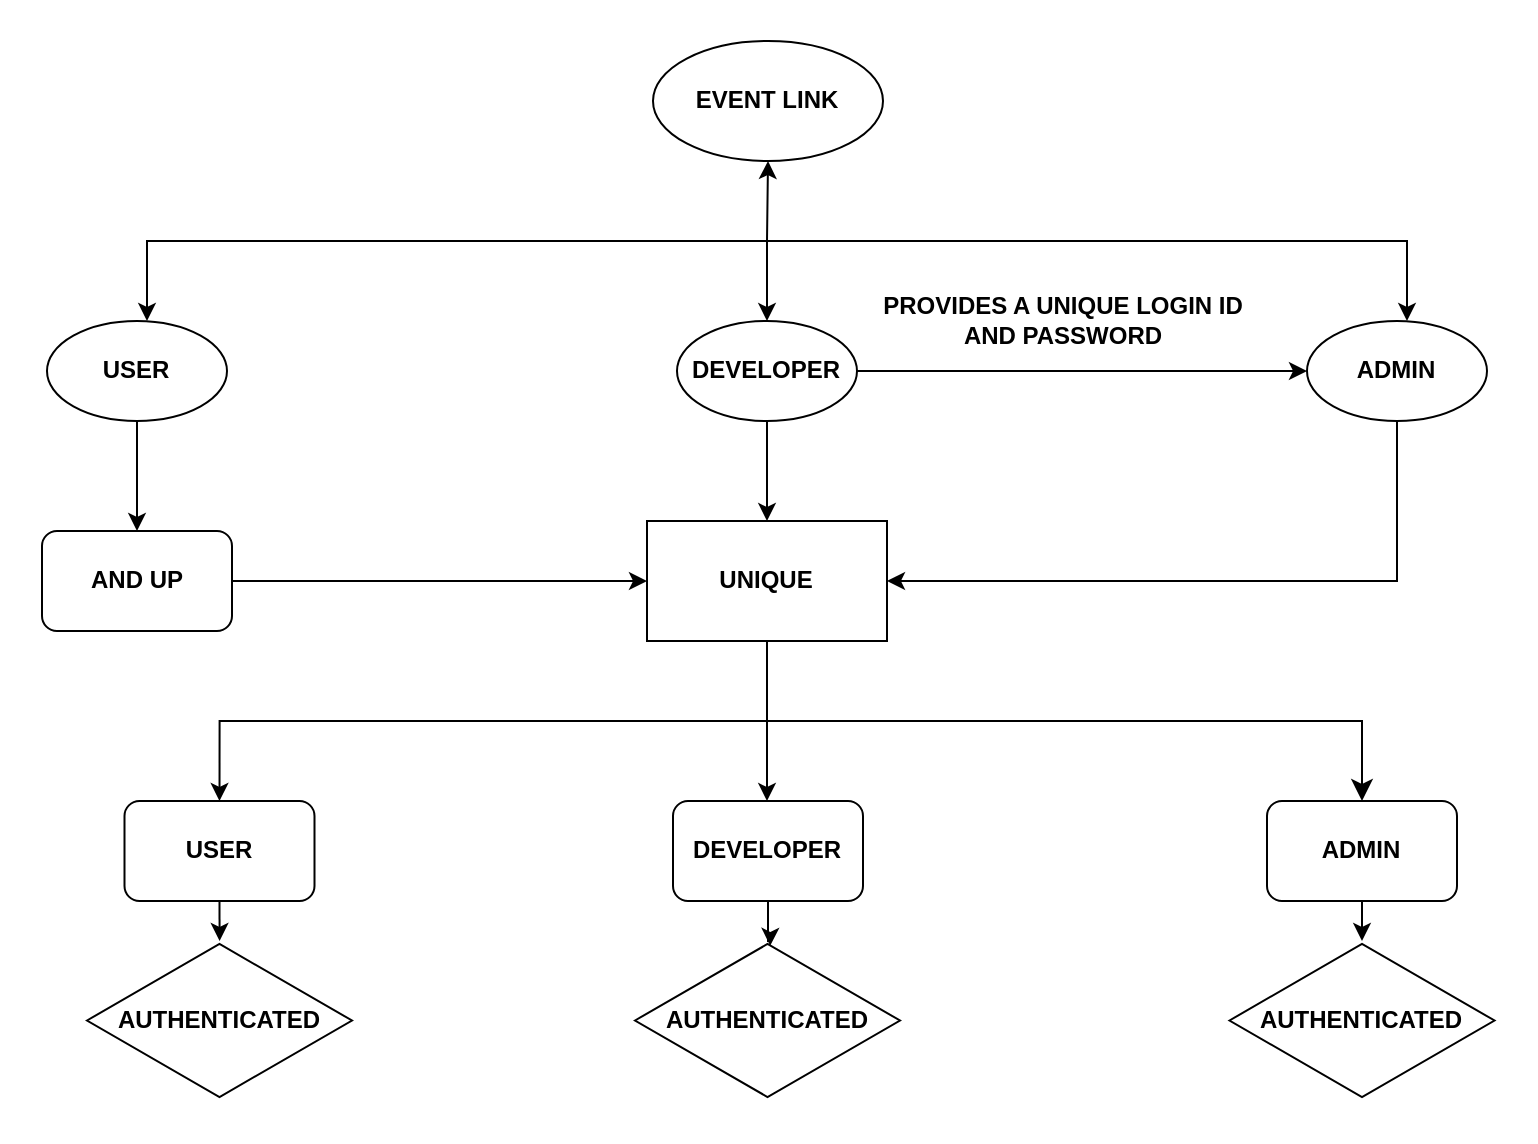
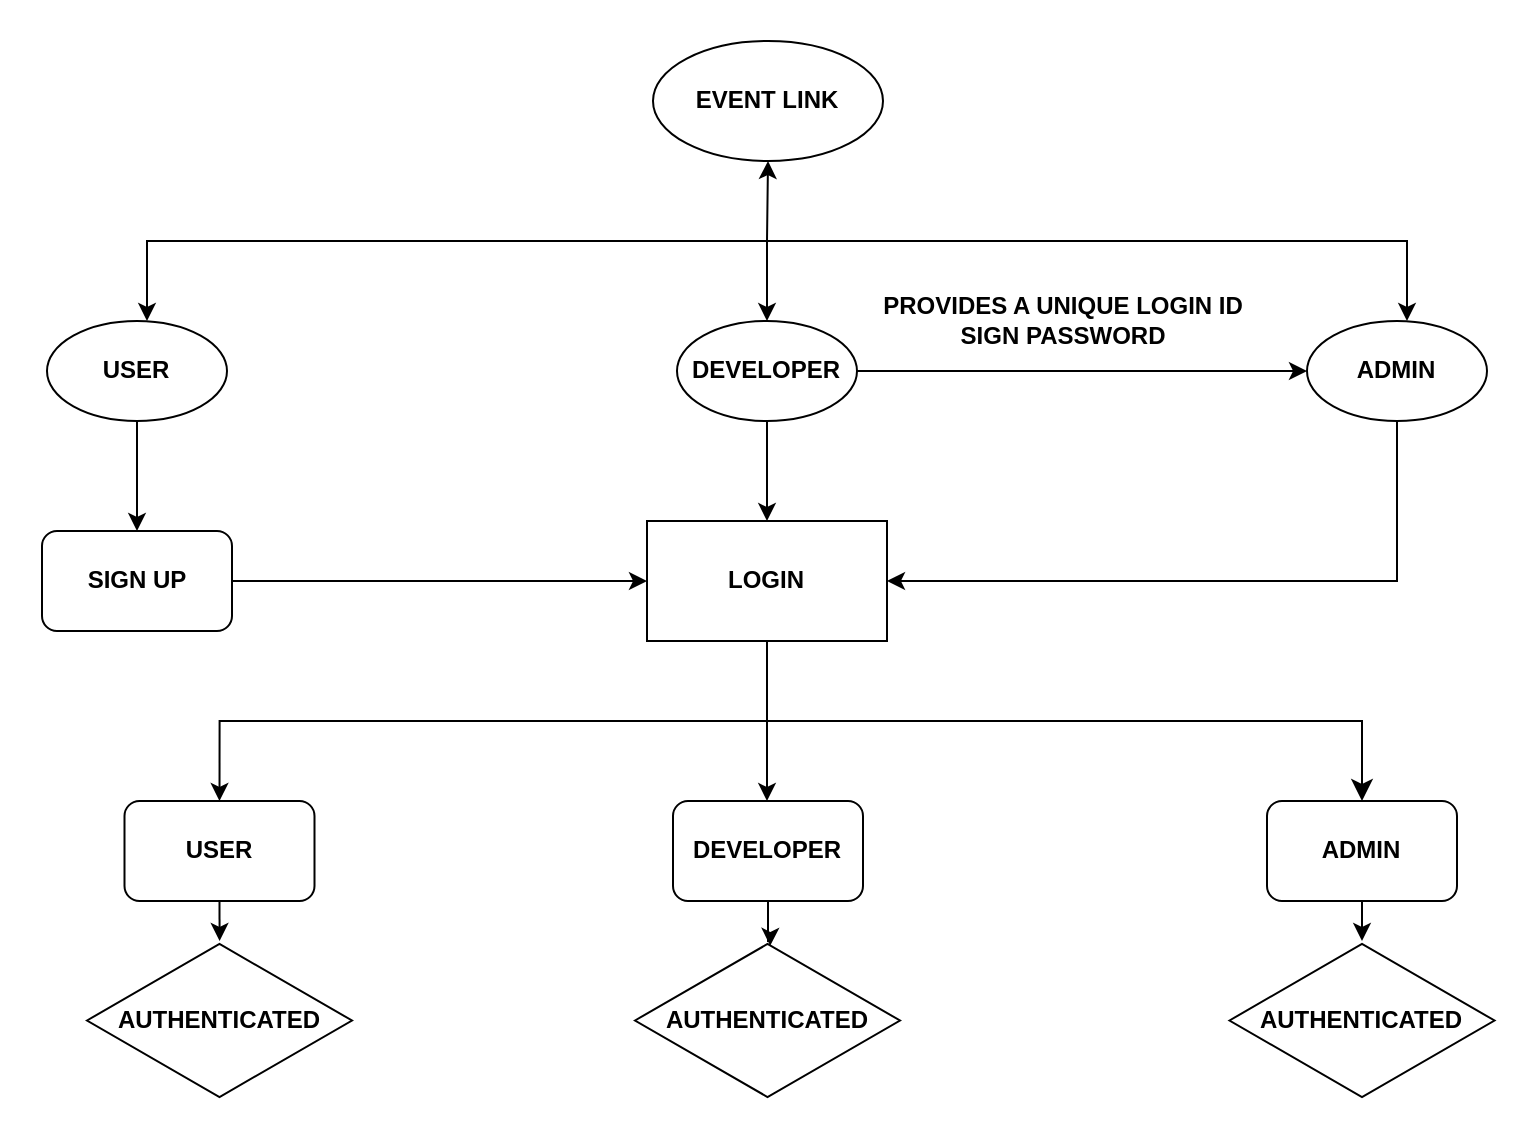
(1064, 321) -> (1064, 321)
(138, 581) -> (138, 581)
(767, 581) -> (767, 581)
